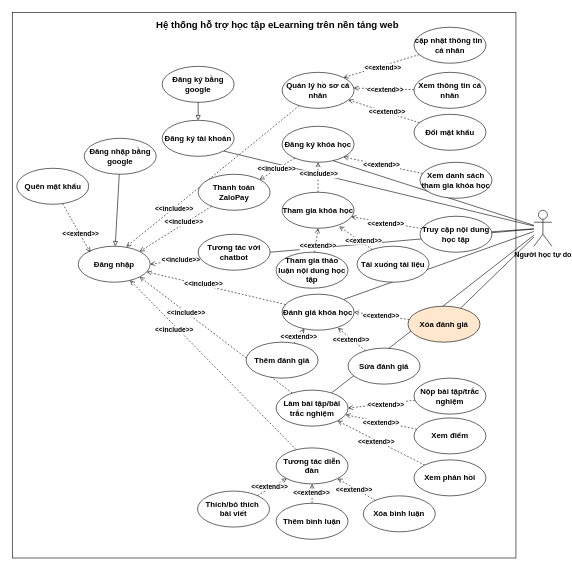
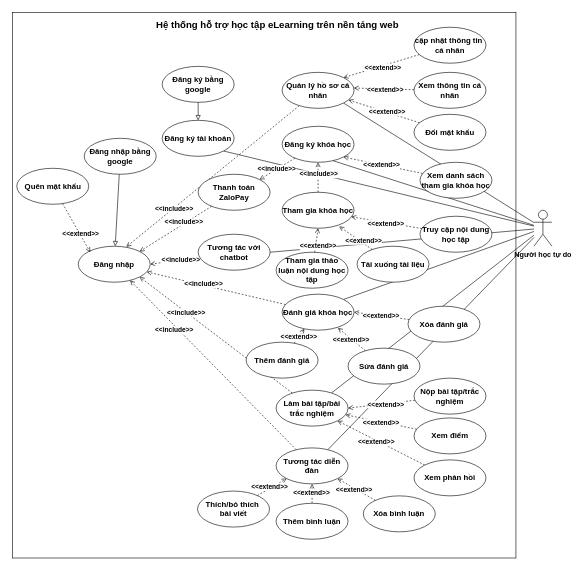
(498, 231) -> (492, 281)
(474, 295) -> (392, 133)
(444, 324) -> (444, 324)
